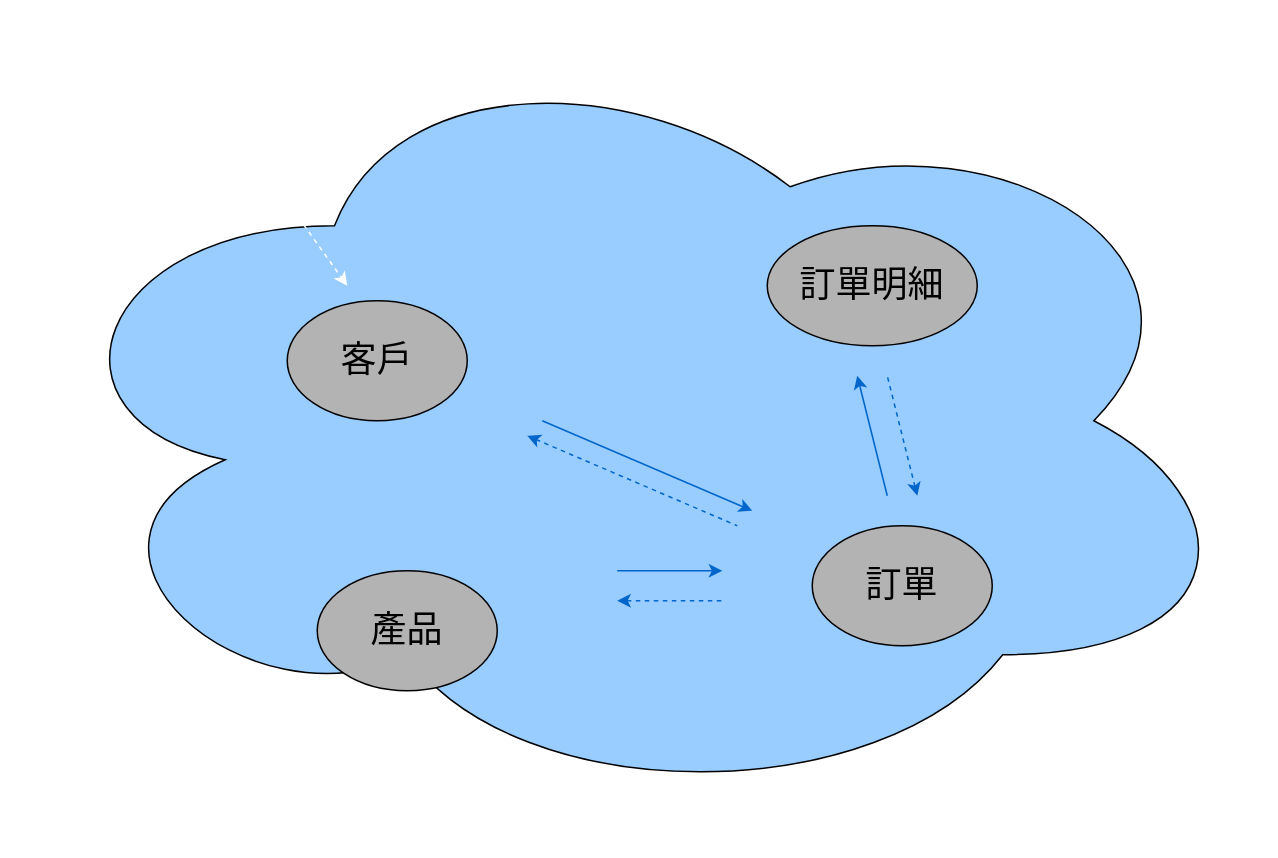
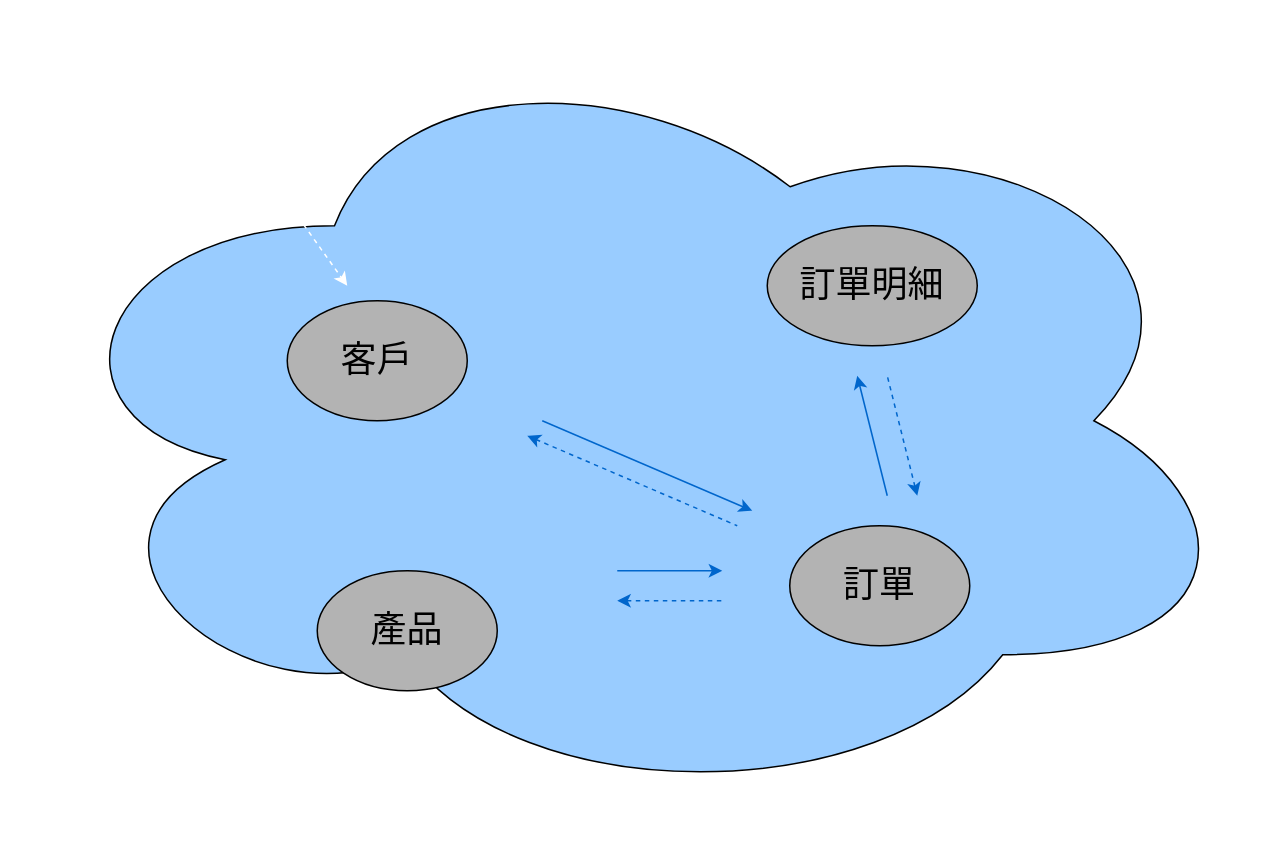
(902, 586) -> (880, 586)
